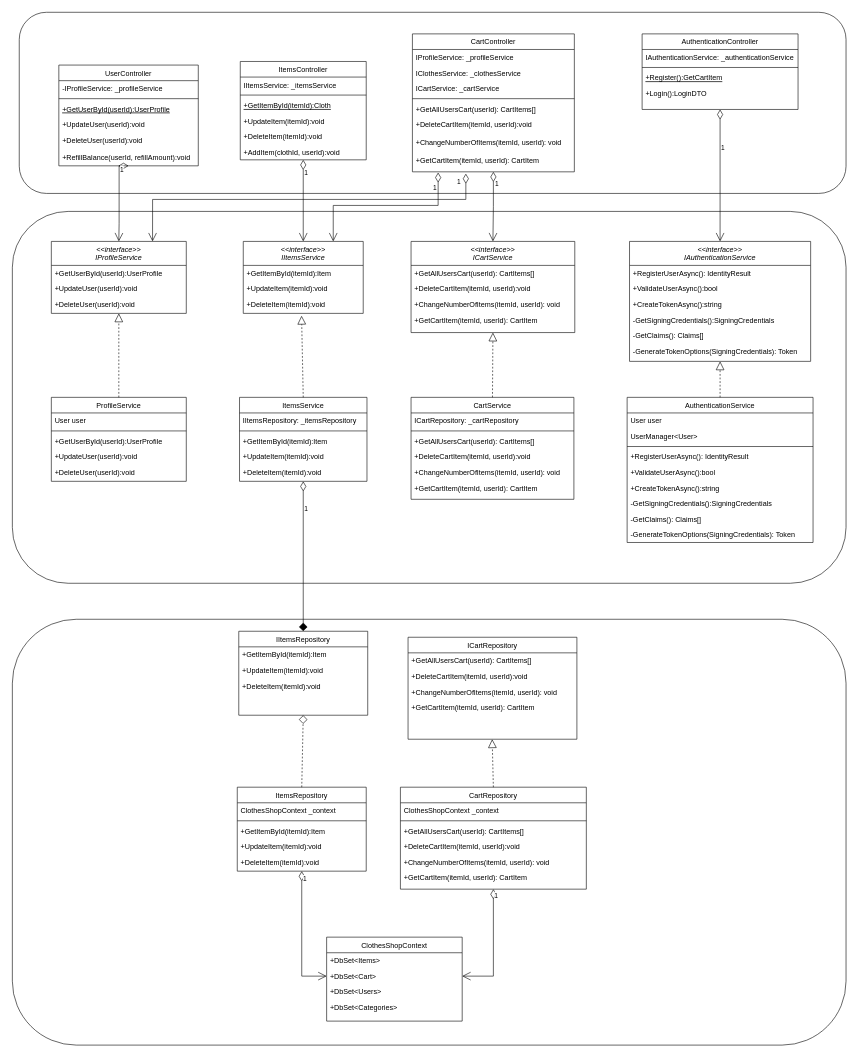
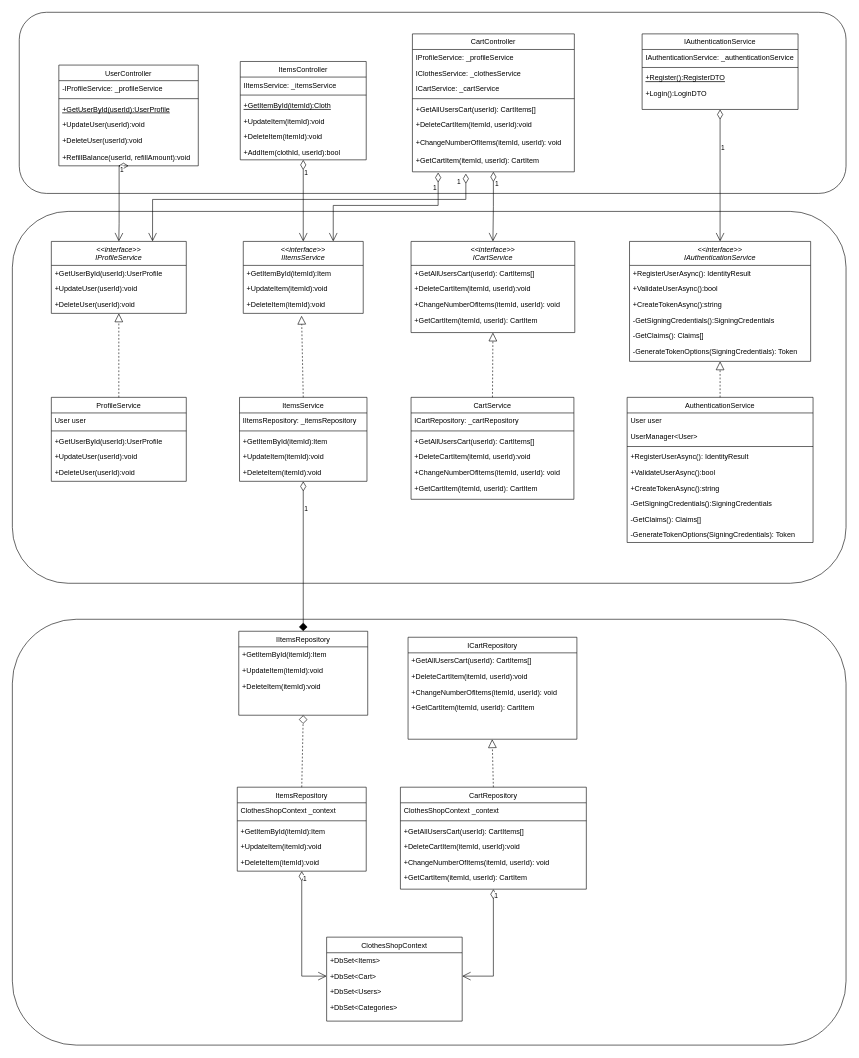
(720, 42) -> (720, 42)
(690, 78) -> (689, 78)
(299, 152) -> (299, 152)
